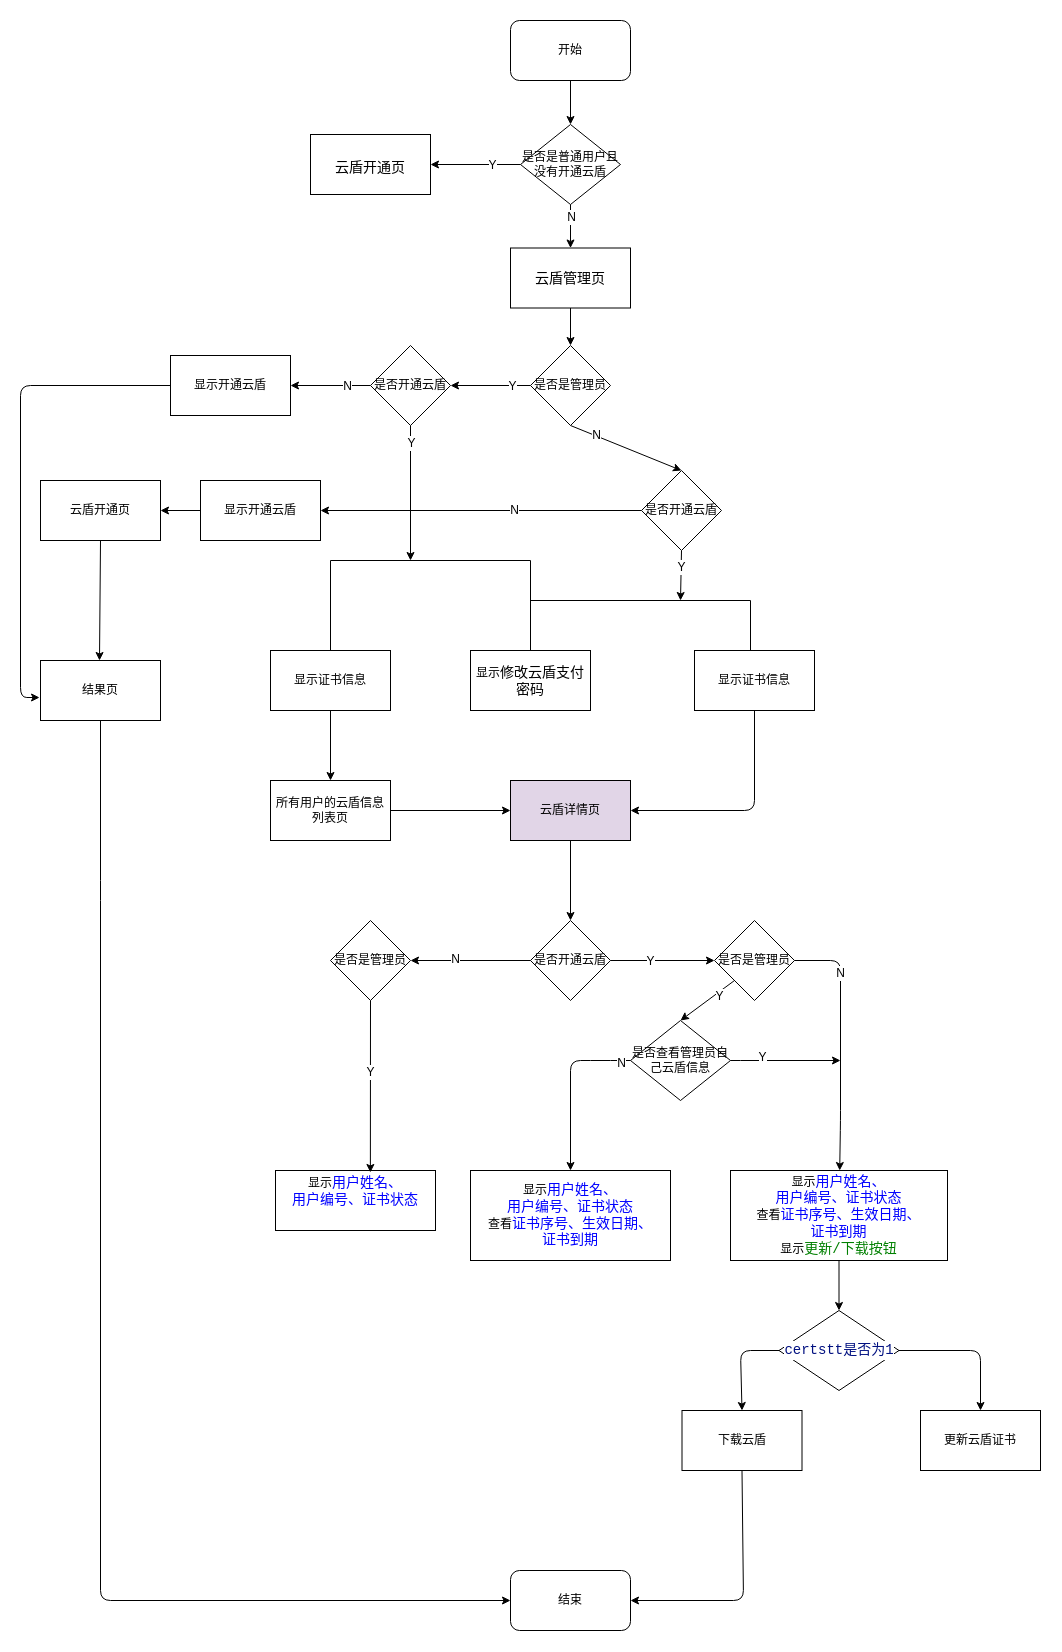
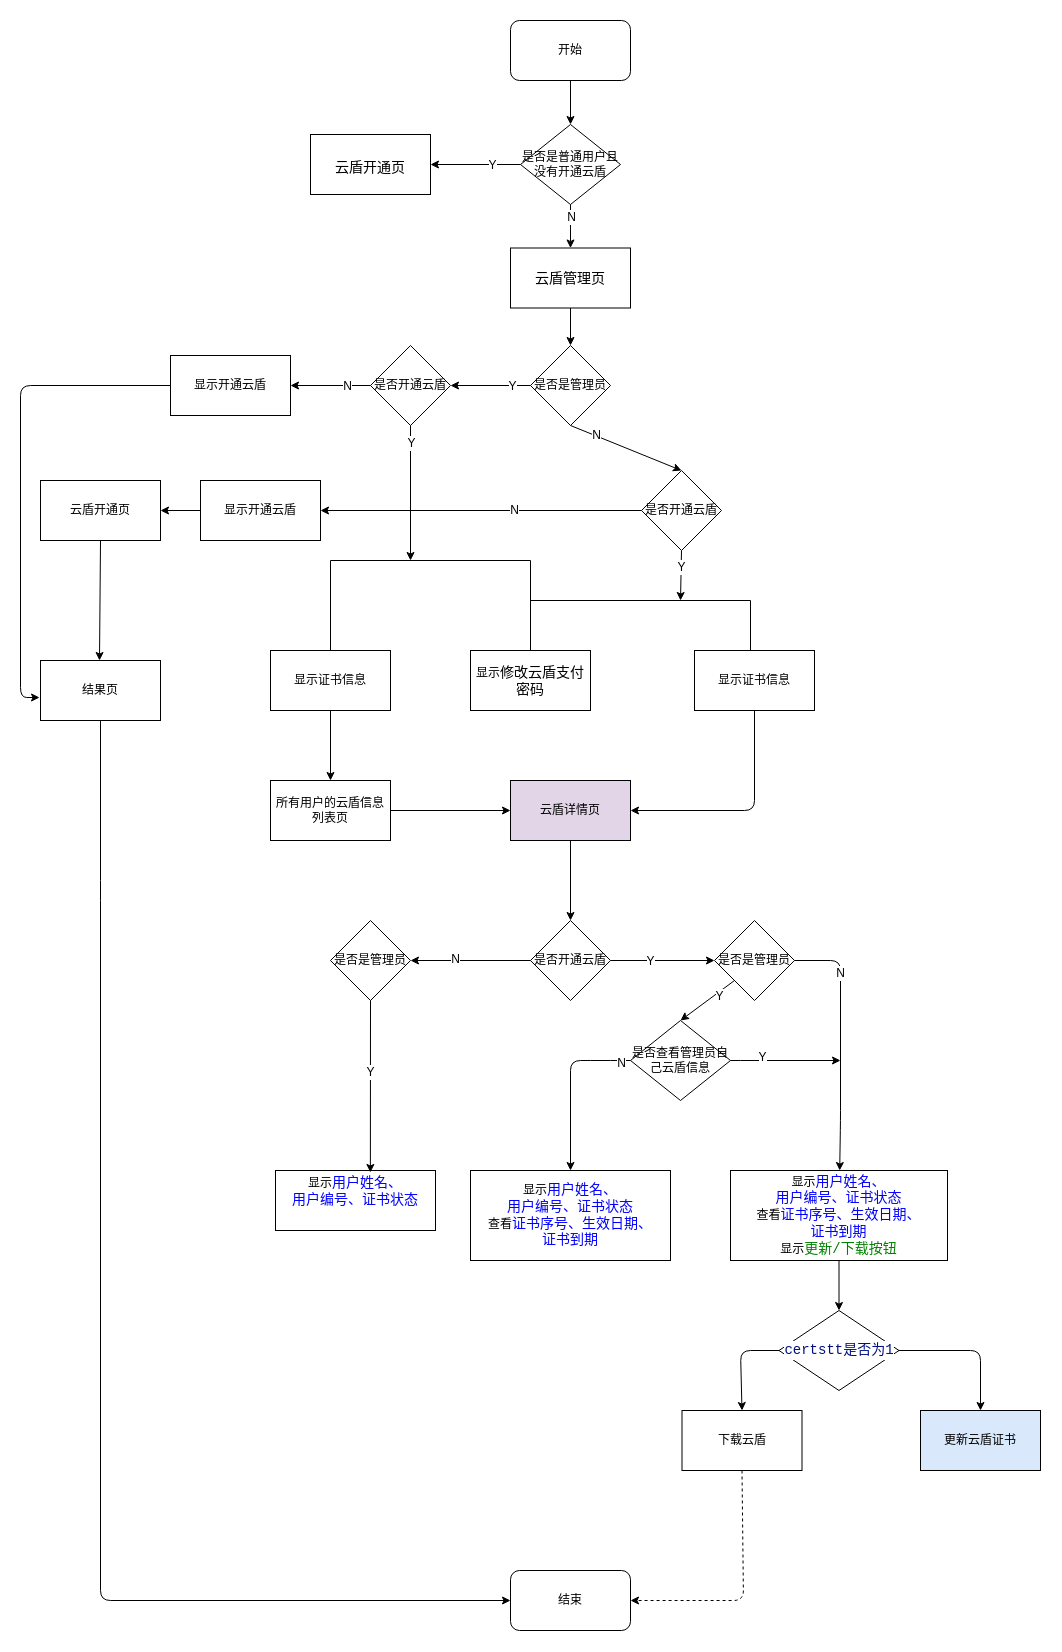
(981, 1441) -> (981, 1441)
(743, 1584) -> (743, 1584)
